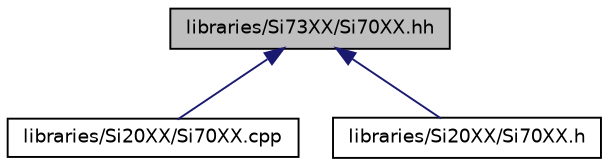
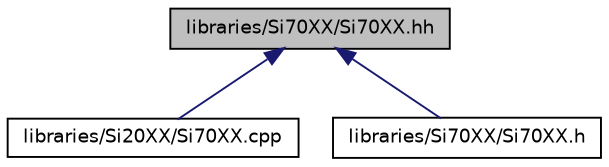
(310, 29) -> (310, 29)
(467, 138) -> (467, 138)
